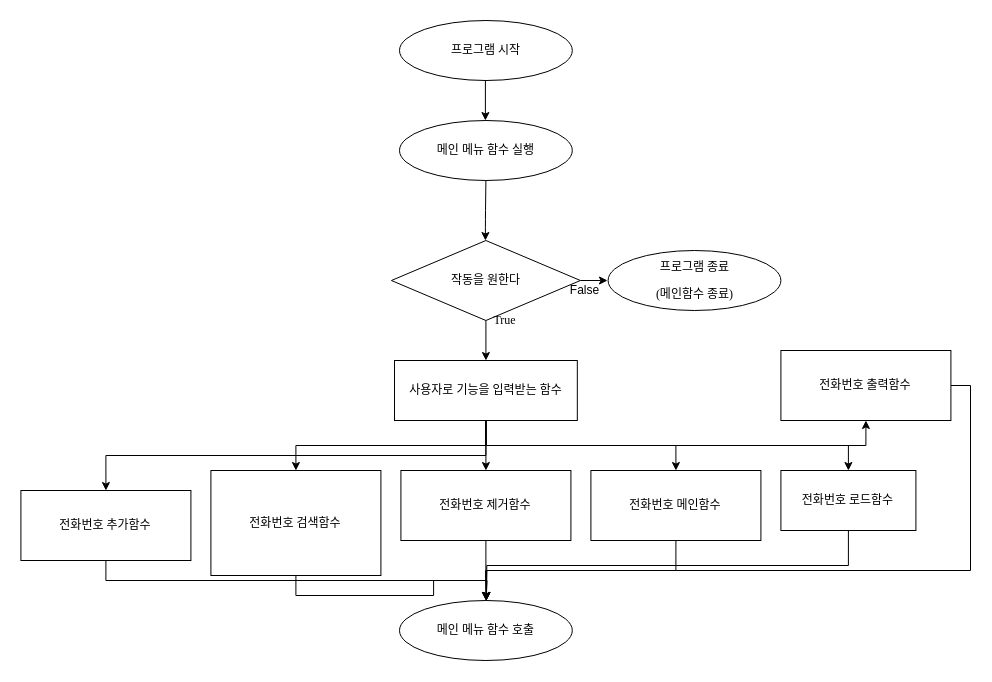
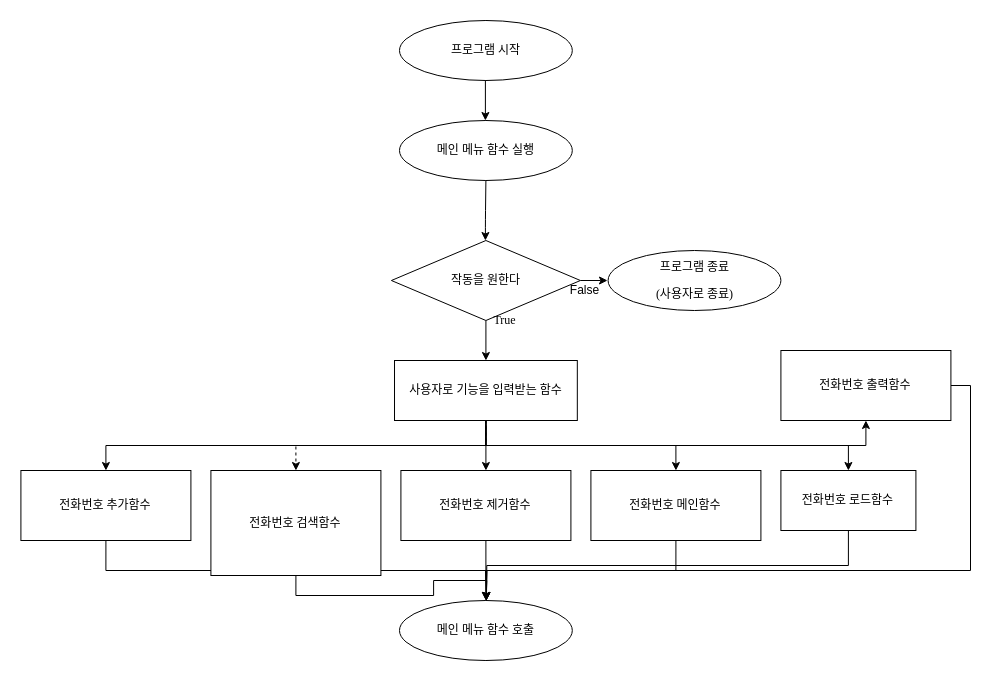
(695, 281) -> (695, 281)
(296, 453) -> (296, 453)
(106, 526) -> (106, 506)
